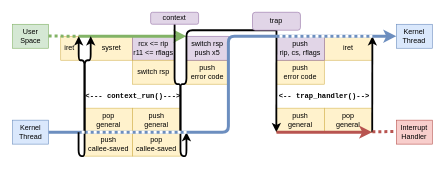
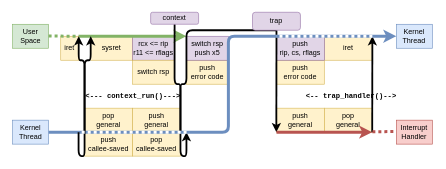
(324, 96) -> (351, 96)
